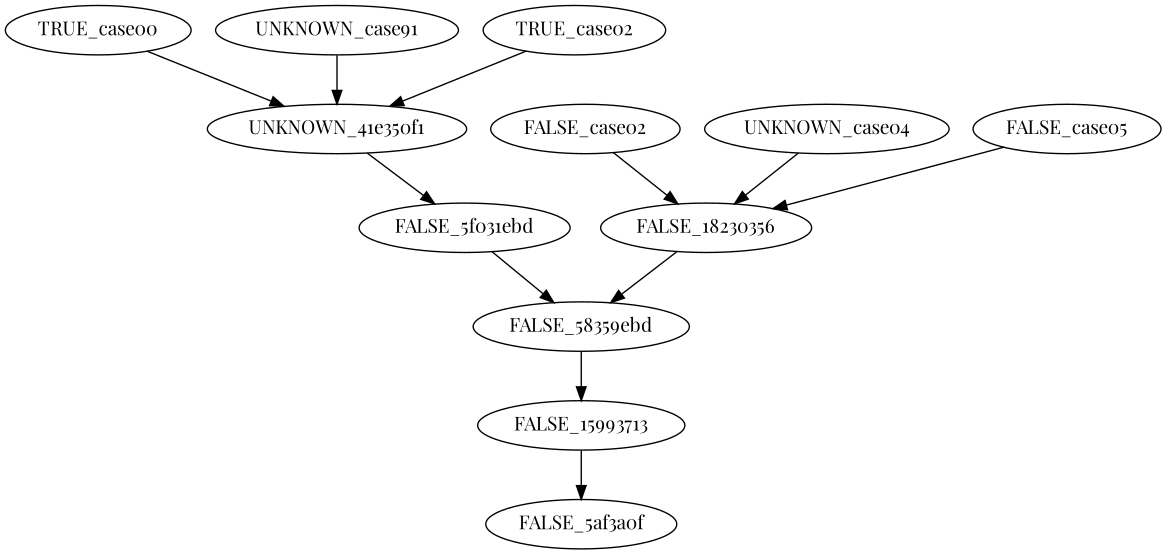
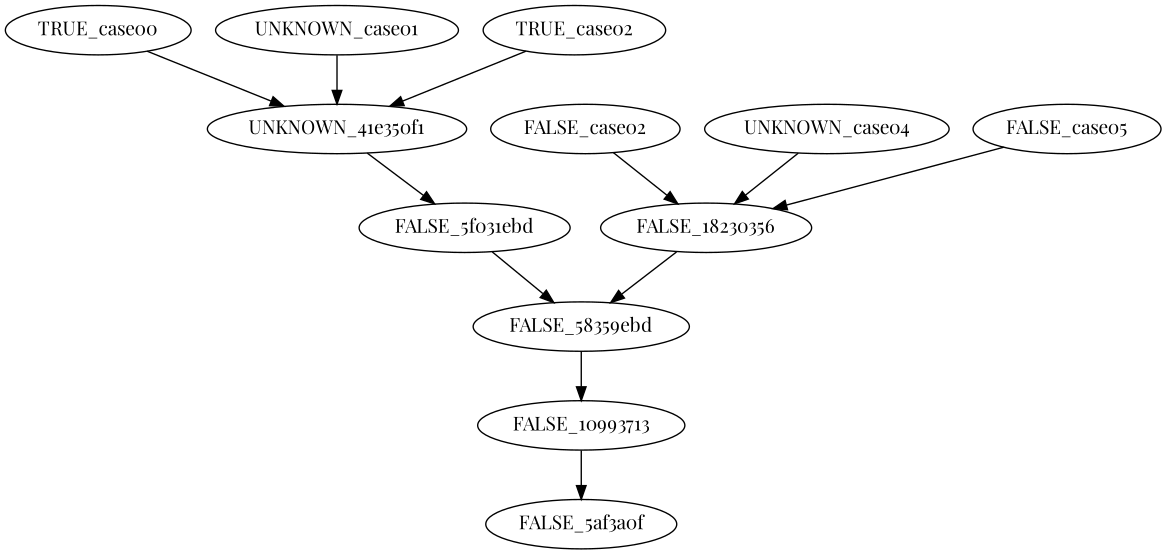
(337, 30) -> (337, 30)
(581, 425) -> (581, 425)
